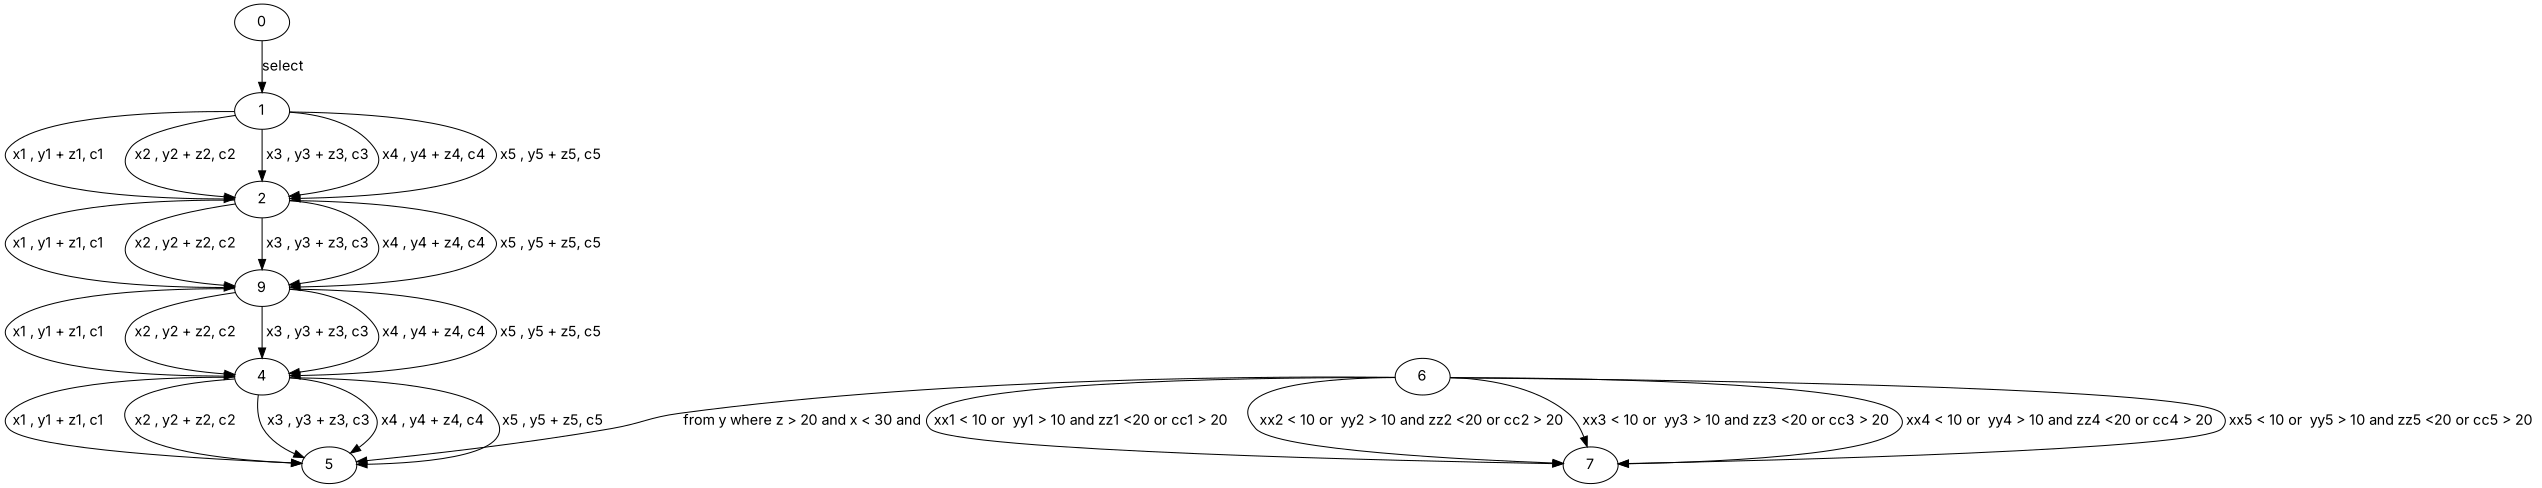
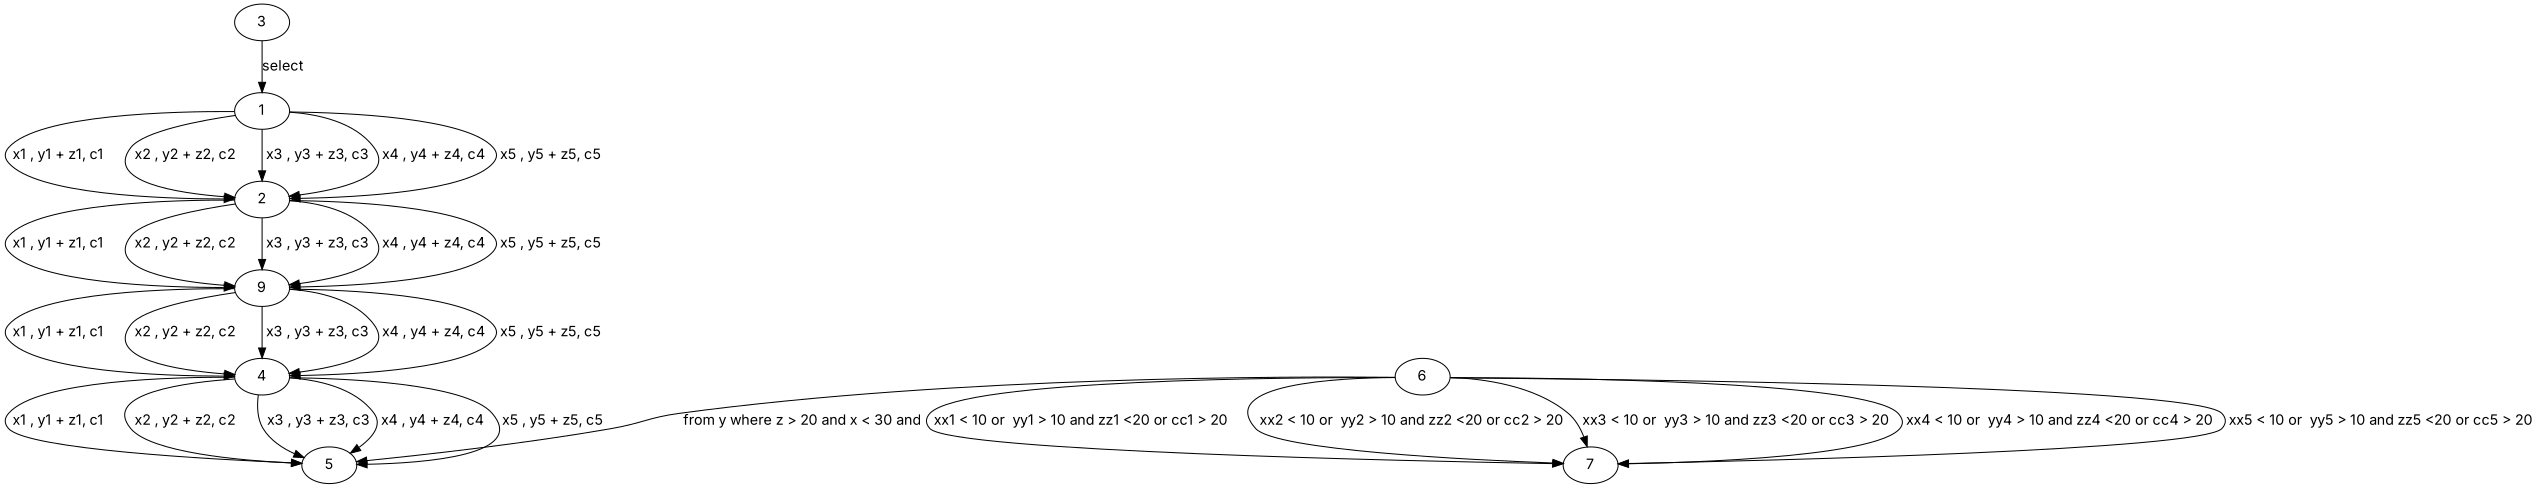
(262, 22) -> (262, 22)
